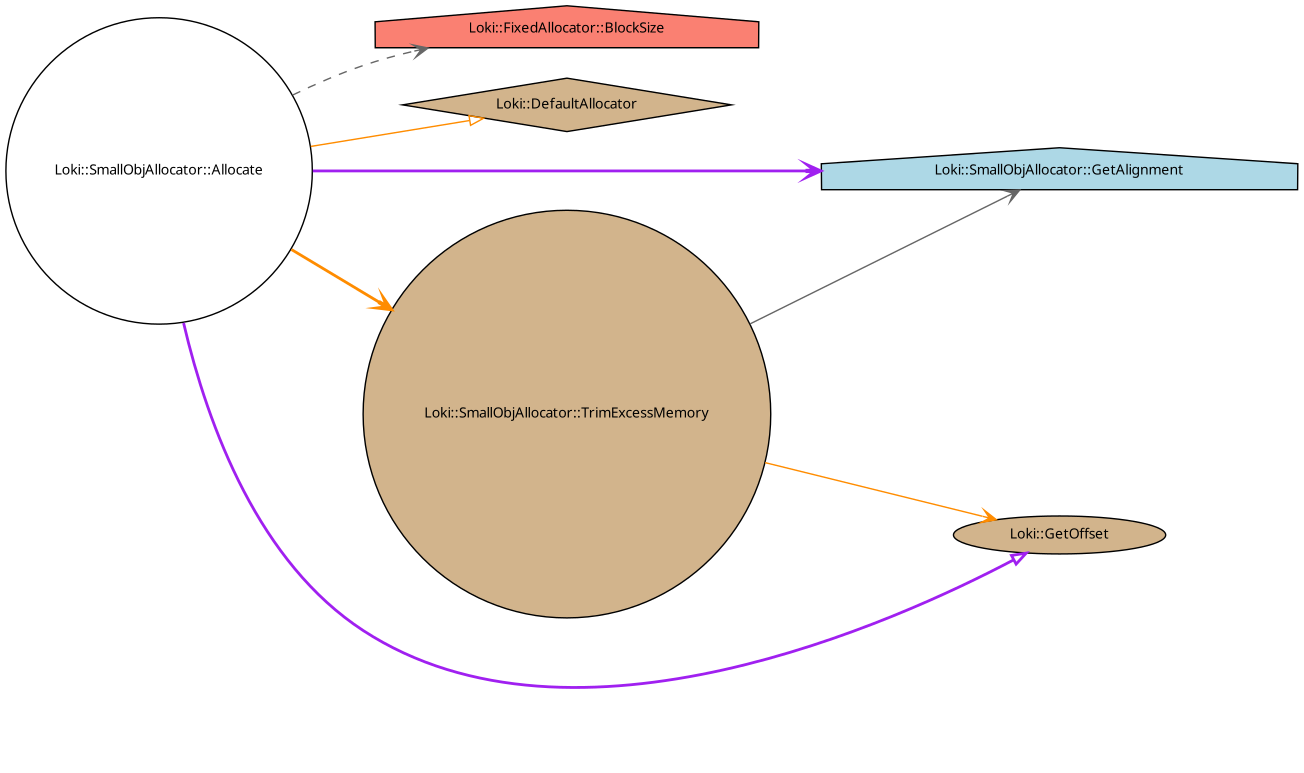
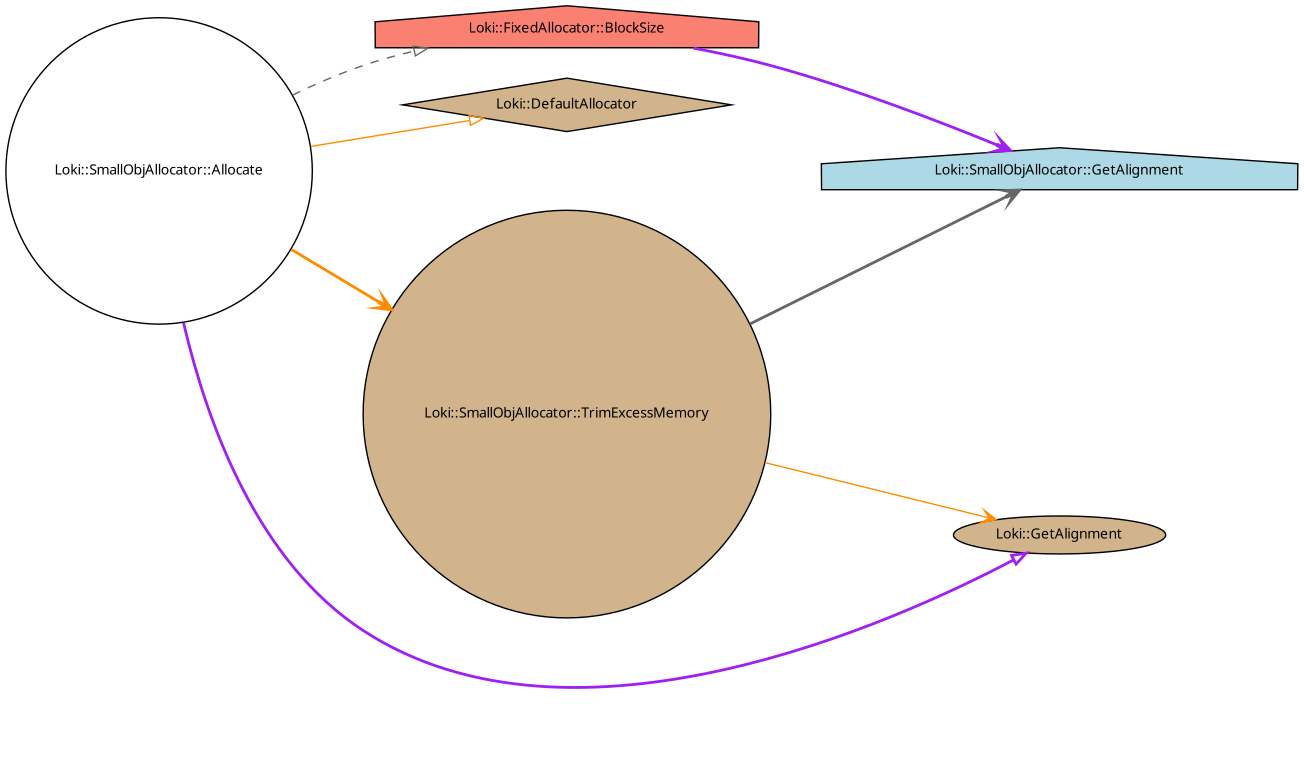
(352, 69) -> (352, 69)
(560, 171) -> (848, 89)
(879, 260) -> (879, 260)
(1060, 535) -> (1060, 535)
